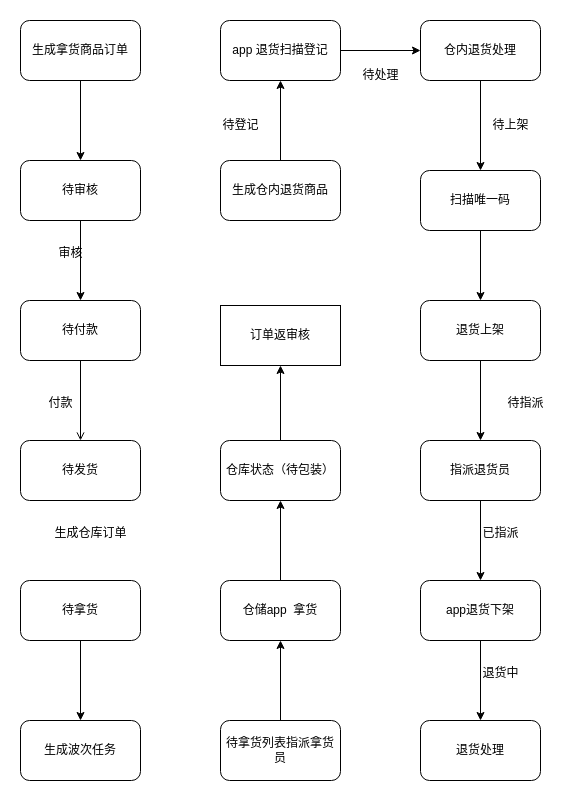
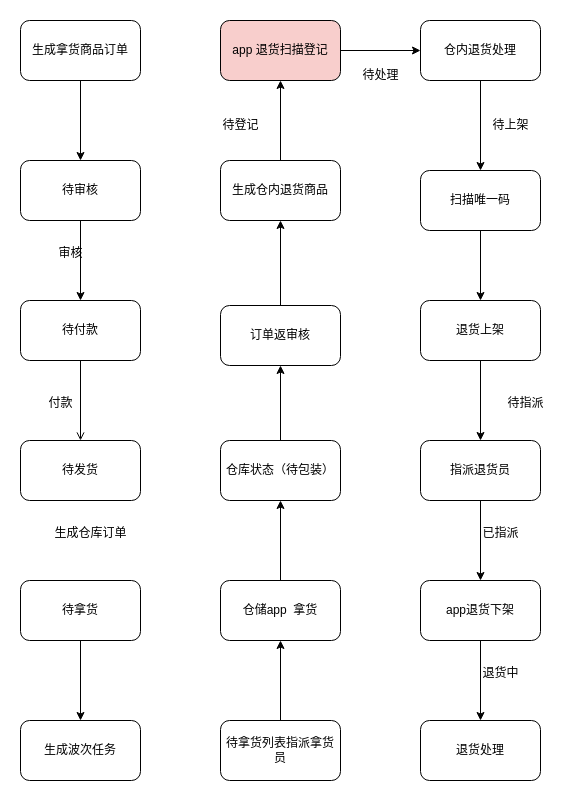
(281, 51) -> (281, 51)
none -> (281, 266)
(281, 336) -> (281, 336)
